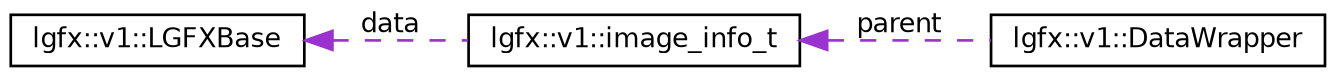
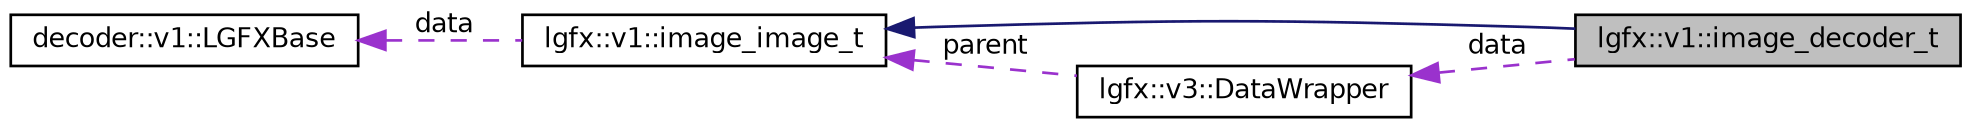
(158, 40) -> (184, 40)
(634, 40) -> (704, 40)
(1158, 40) -> (1244, 92)
none -> (1768, 40)
